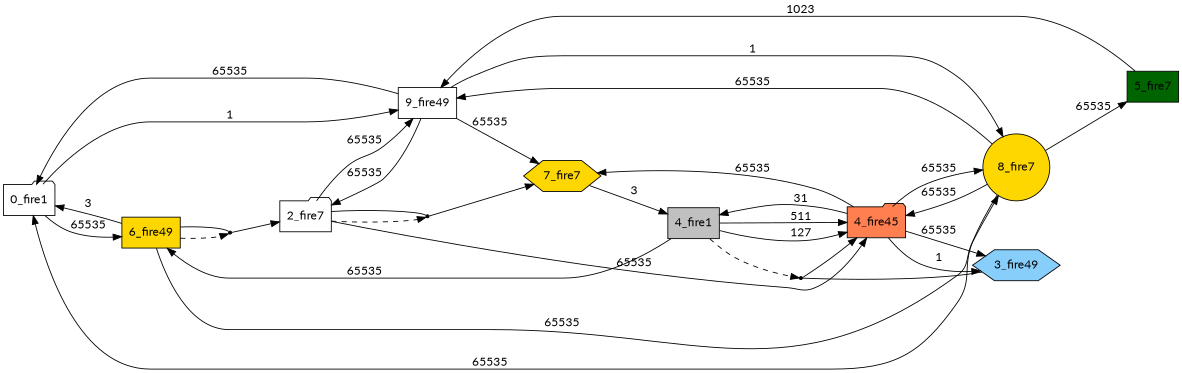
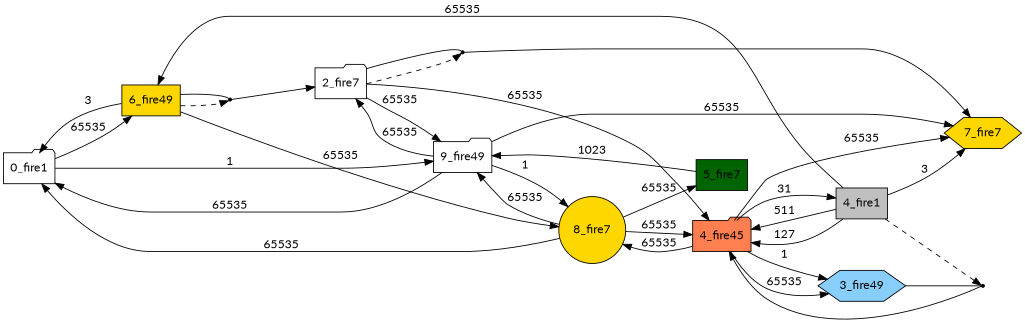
(427, 103) -> (463, 157)
(624, 198) -> (925, 178)
